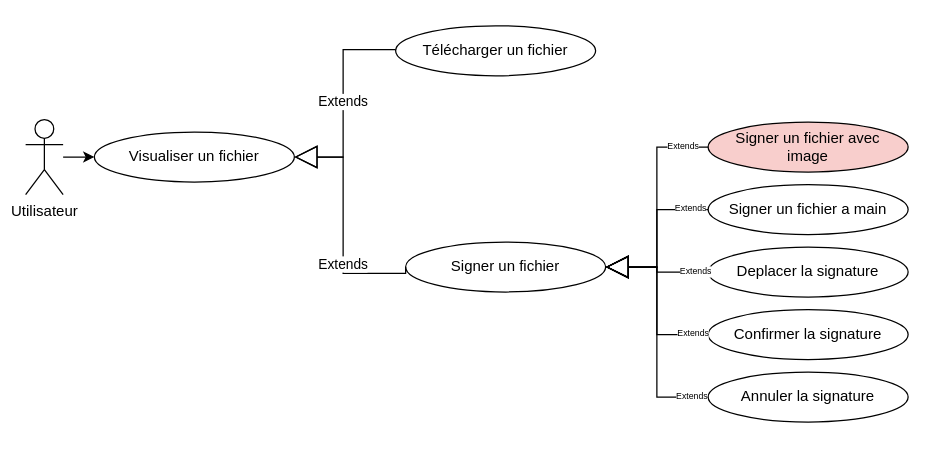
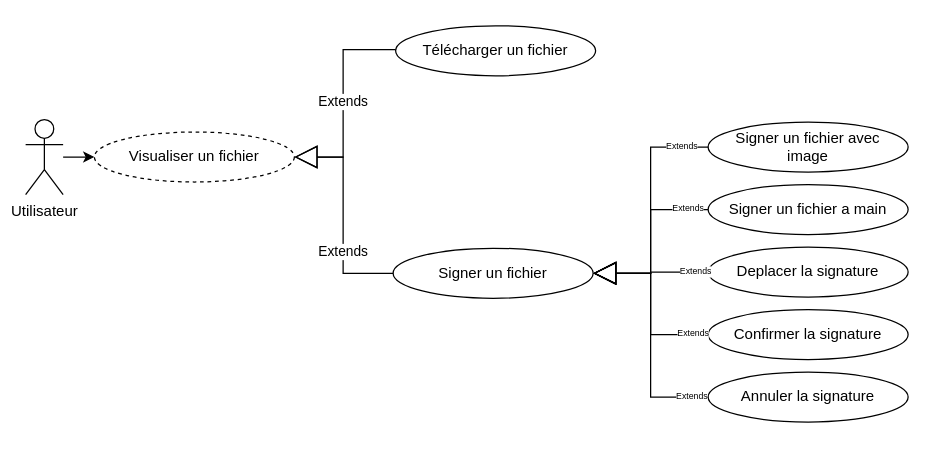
(808, 147) -> (808, 147)
(194, 157) -> (194, 157)
(506, 267) -> (493, 273)
